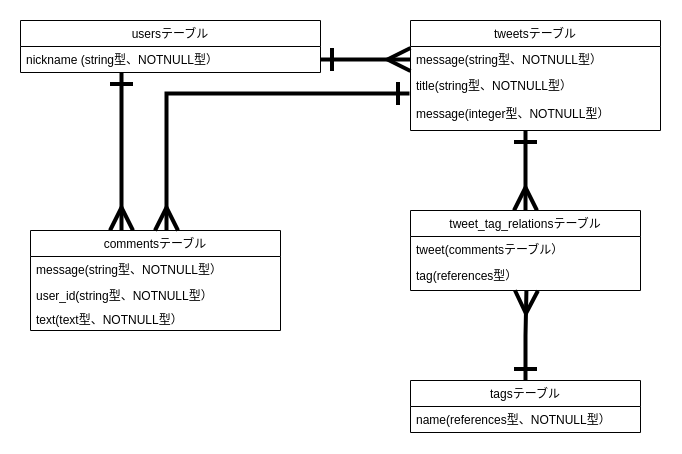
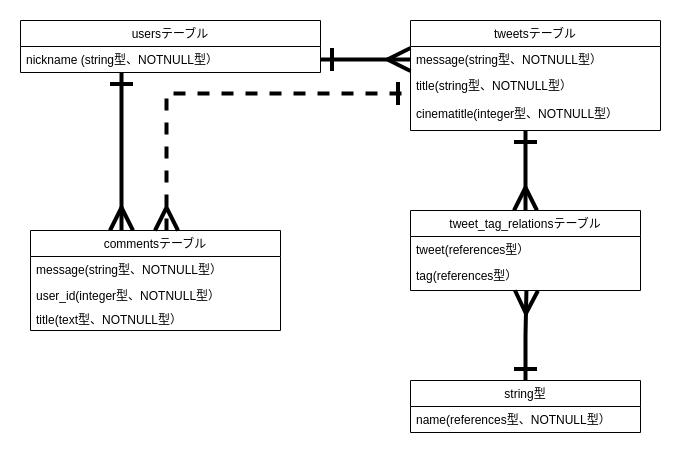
(191, 94) -> (191, 94)
(512, 114) -> (521, 114)
(493, 250) -> (482, 250)
(127, 296) -> (131, 296)
(114, 320) -> (114, 320)
(525, 394) -> (525, 394)
